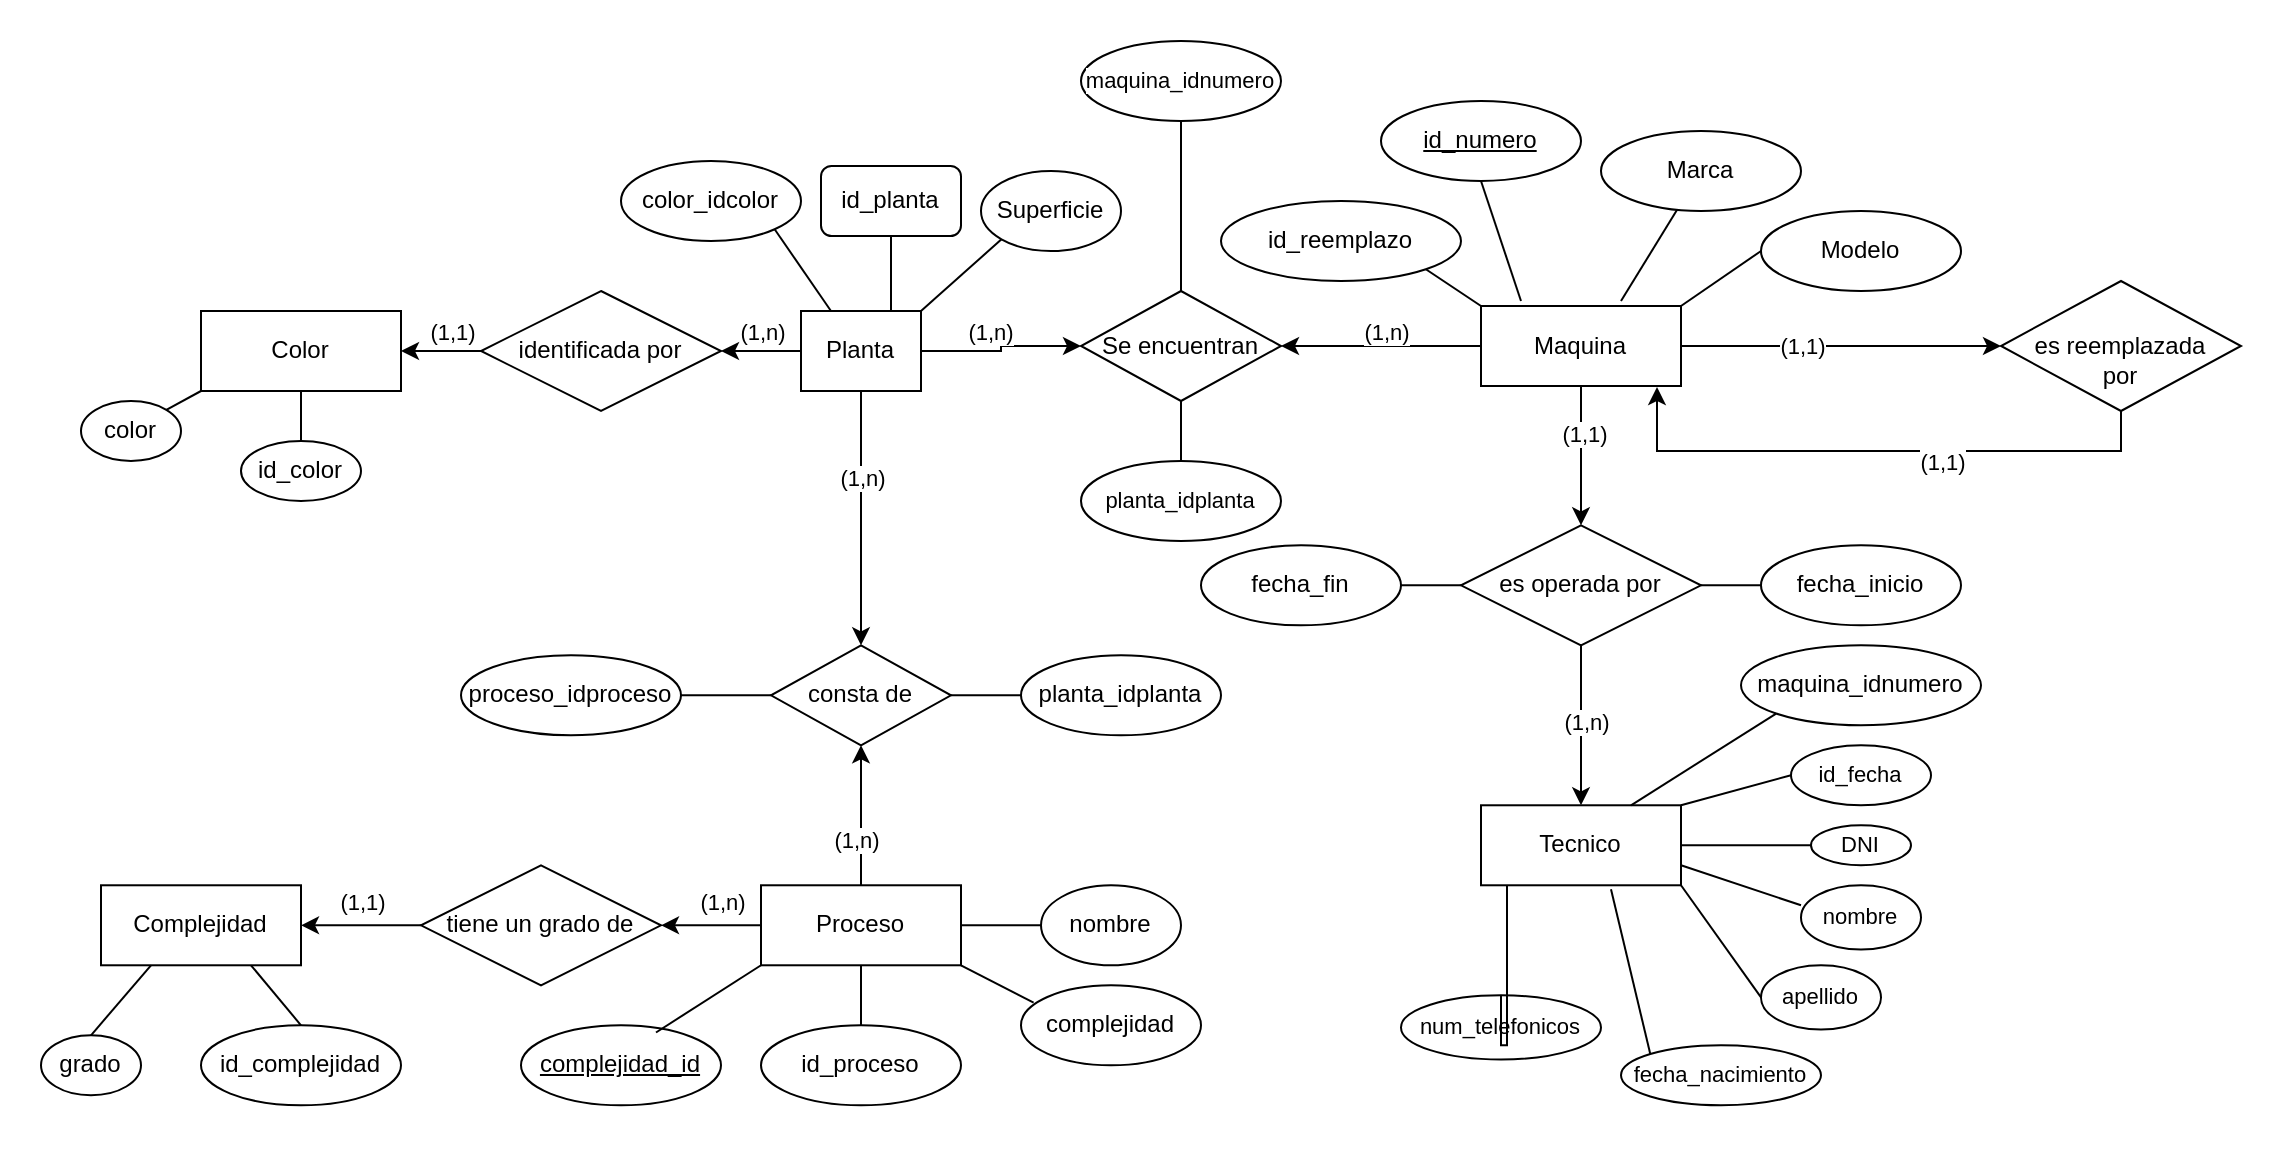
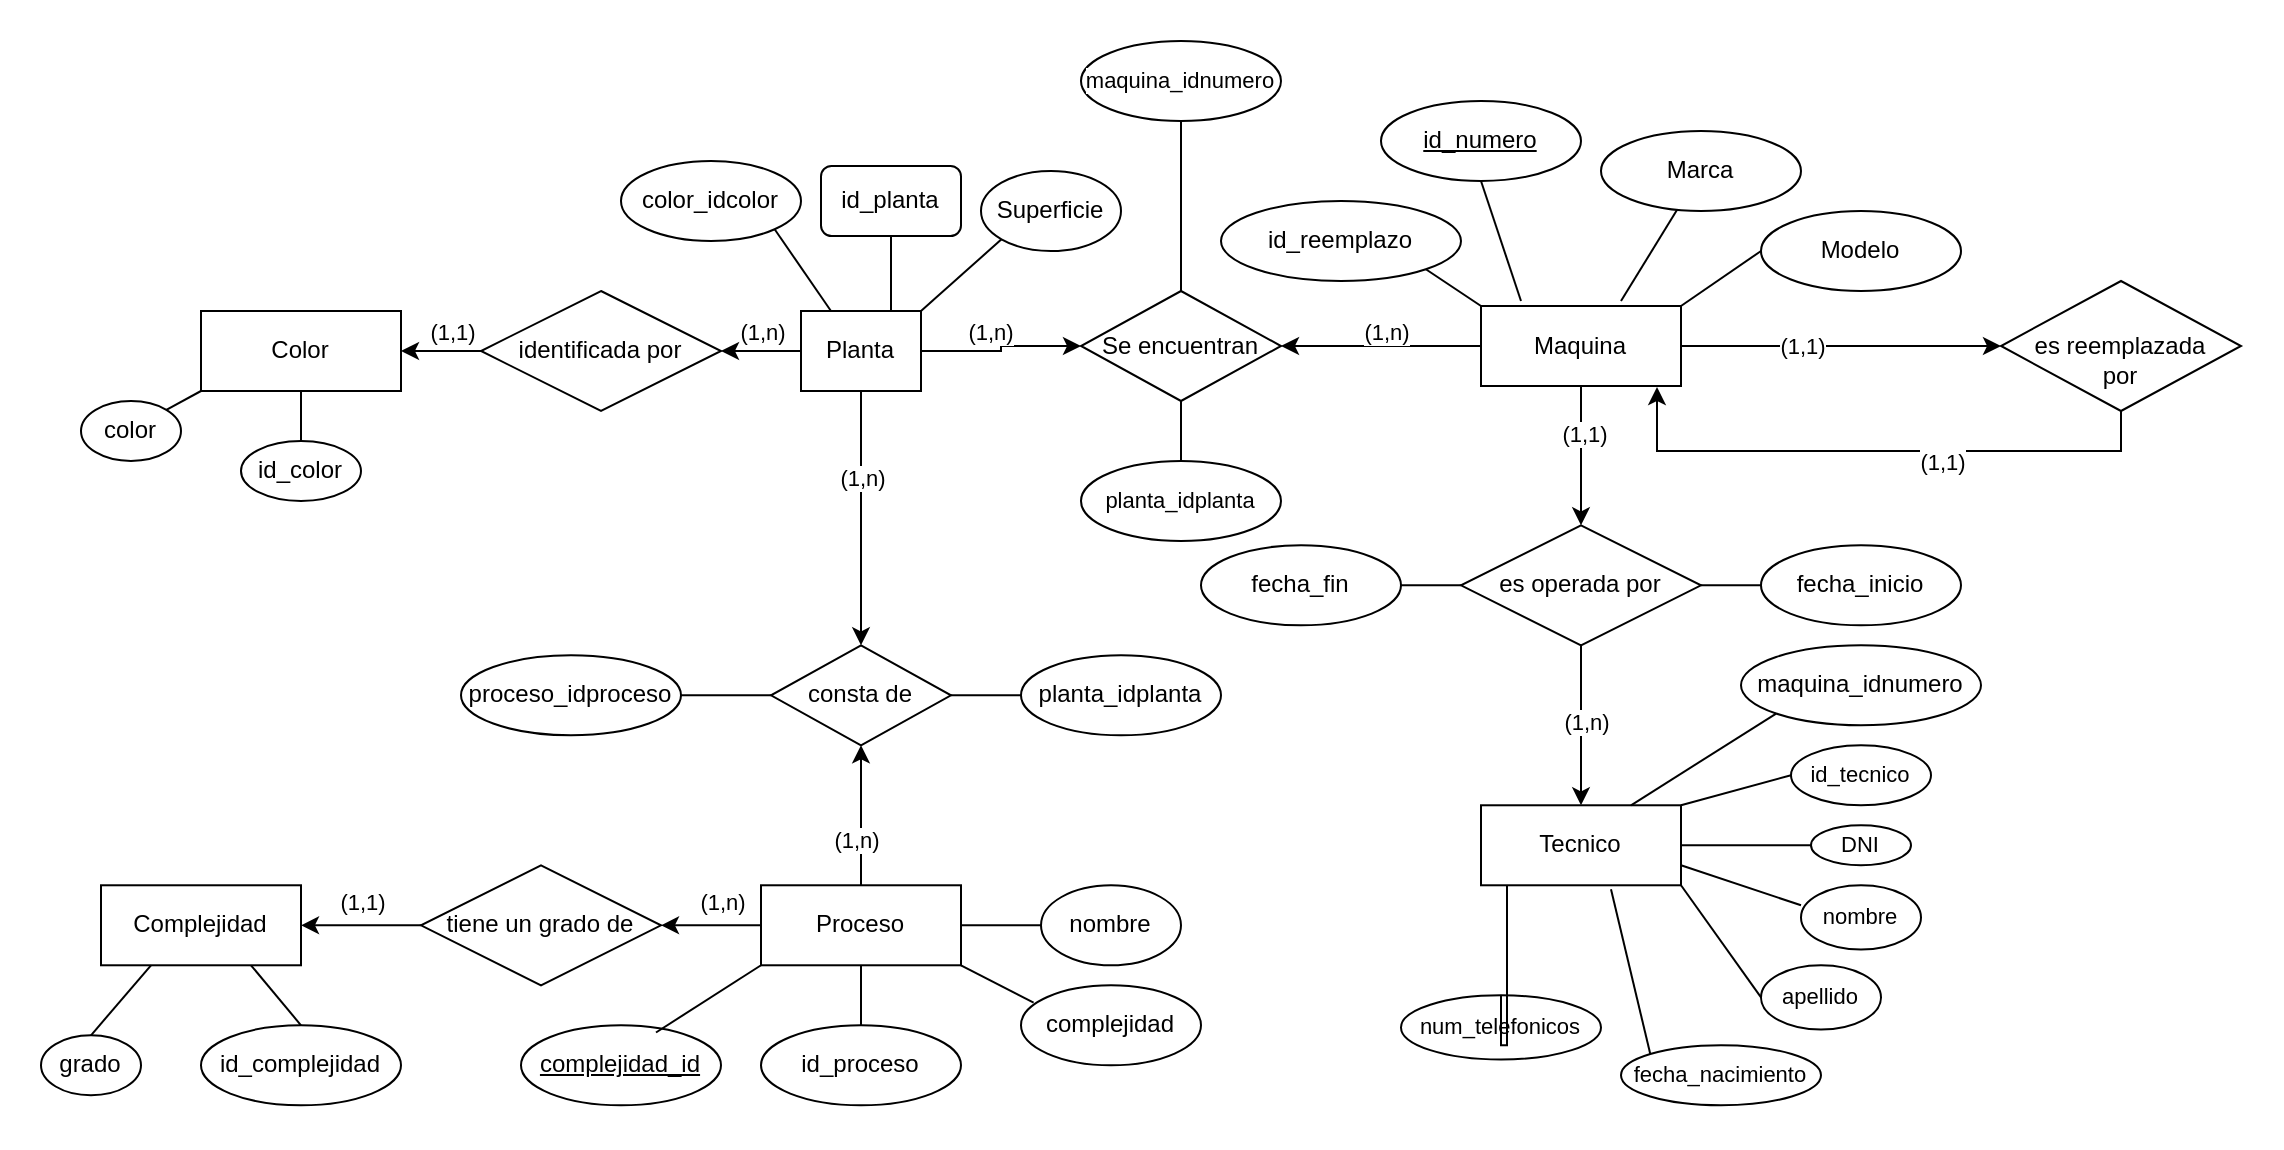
(1861, 775) -> (1861, 775)
